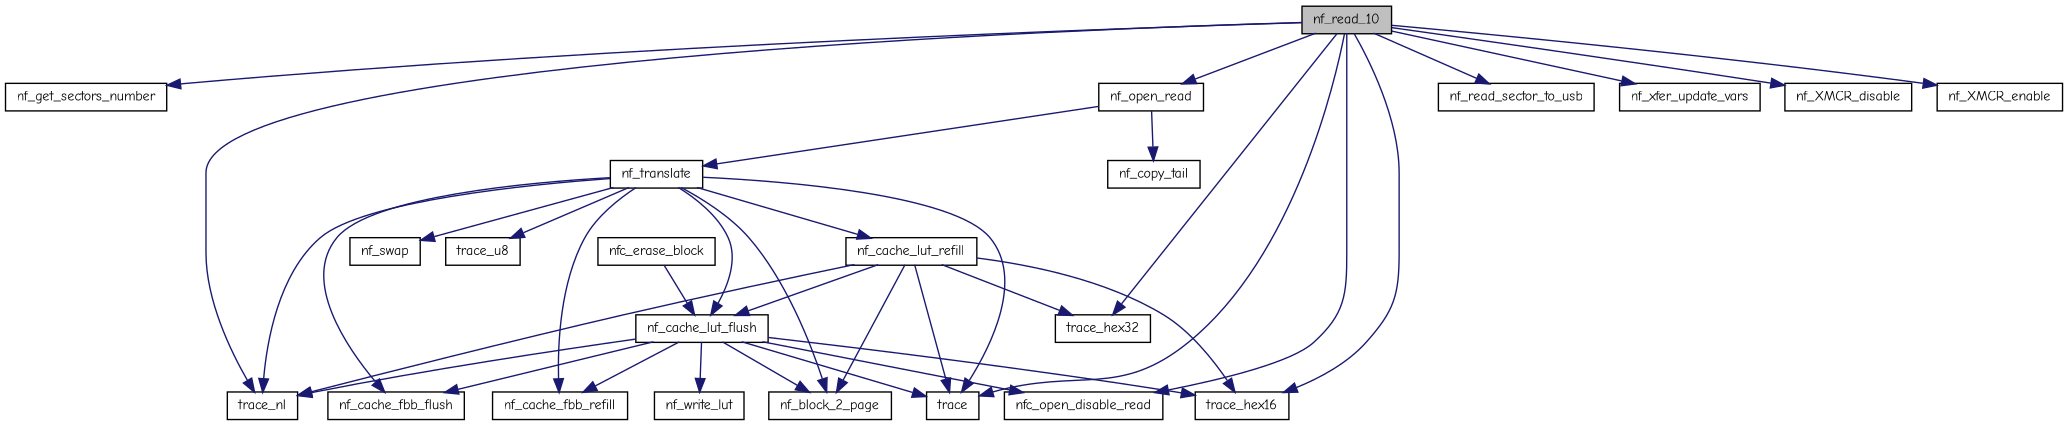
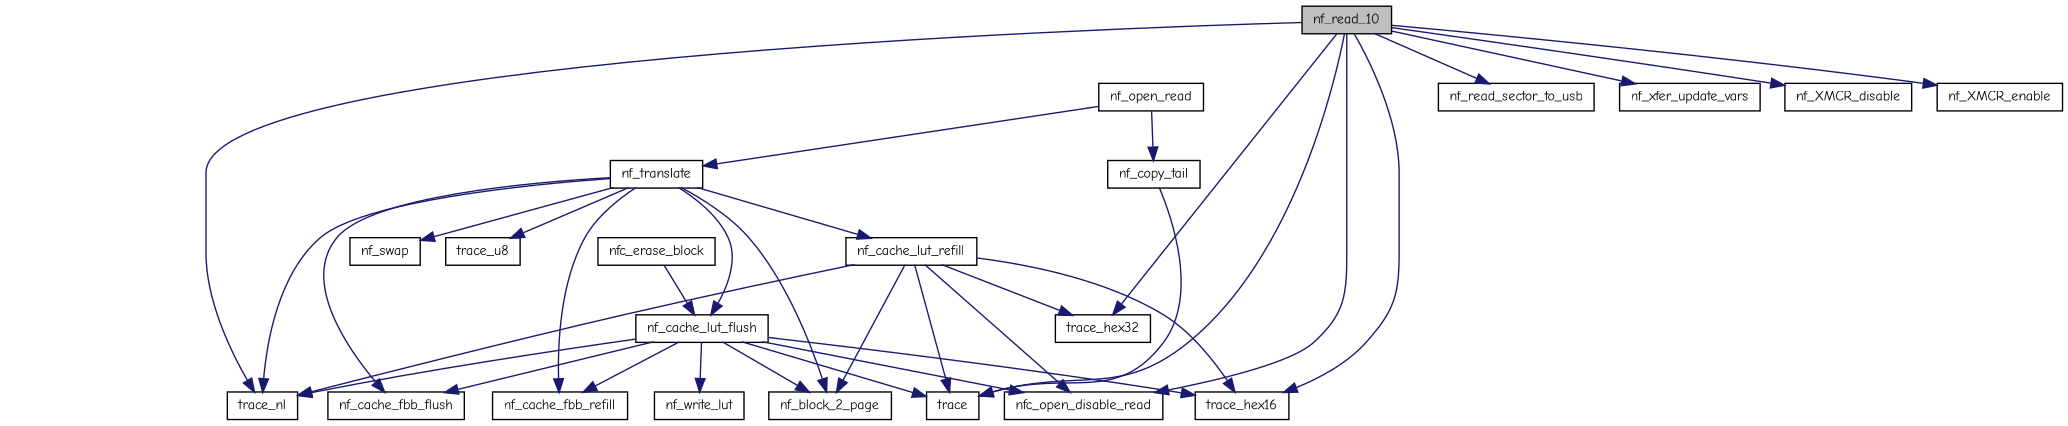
(1256, 56) -> none
(86, 97) -> none
(926, 206) -> (1155, 351)
(813, 288) -> (992, 324)
